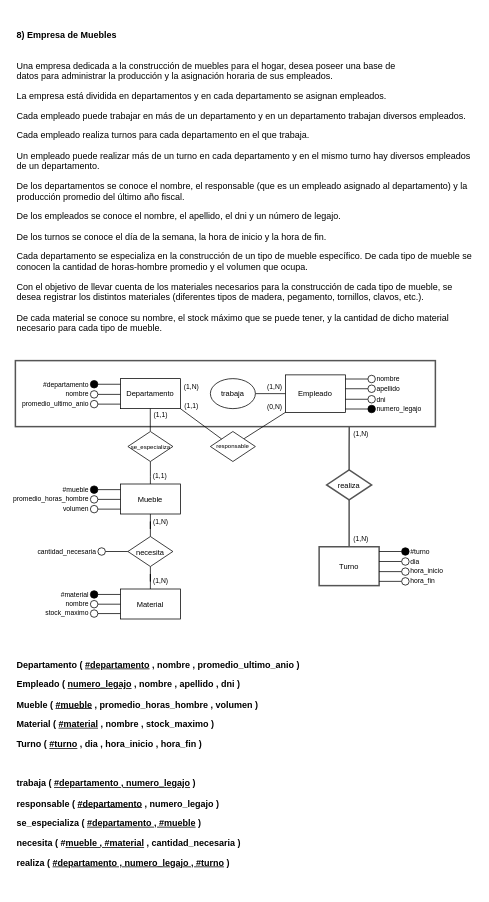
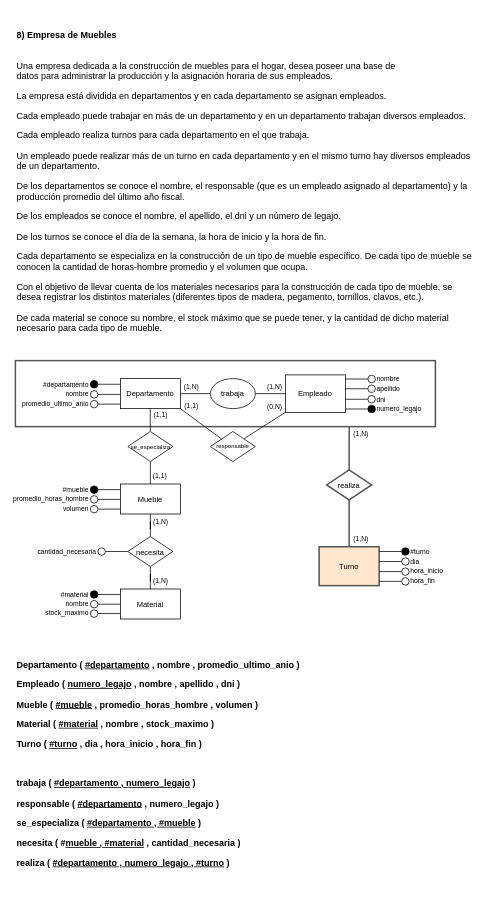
none -> (195, 393)
(349, 566) -> (349, 566)
